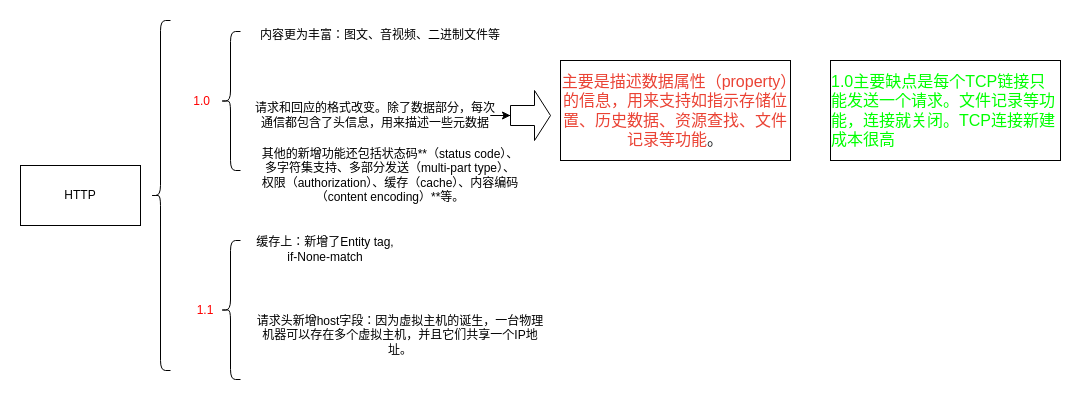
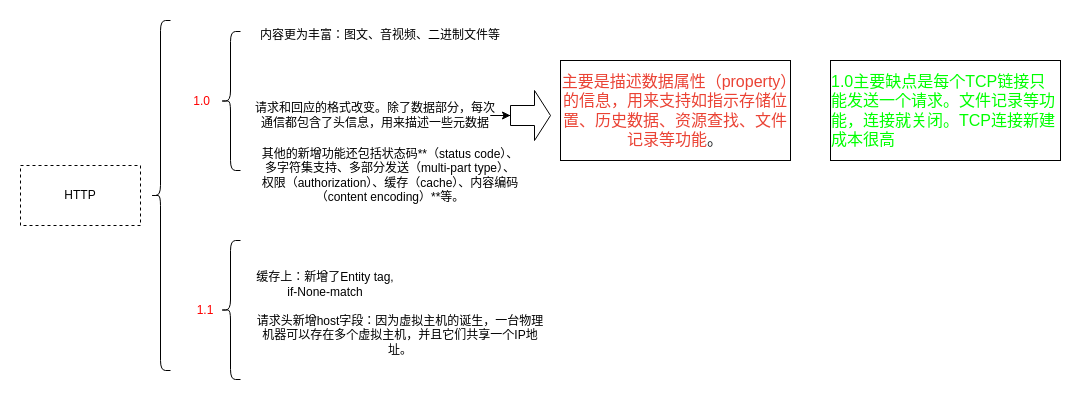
(81, 196) -> (81, 196)
(326, 250) -> (326, 285)
